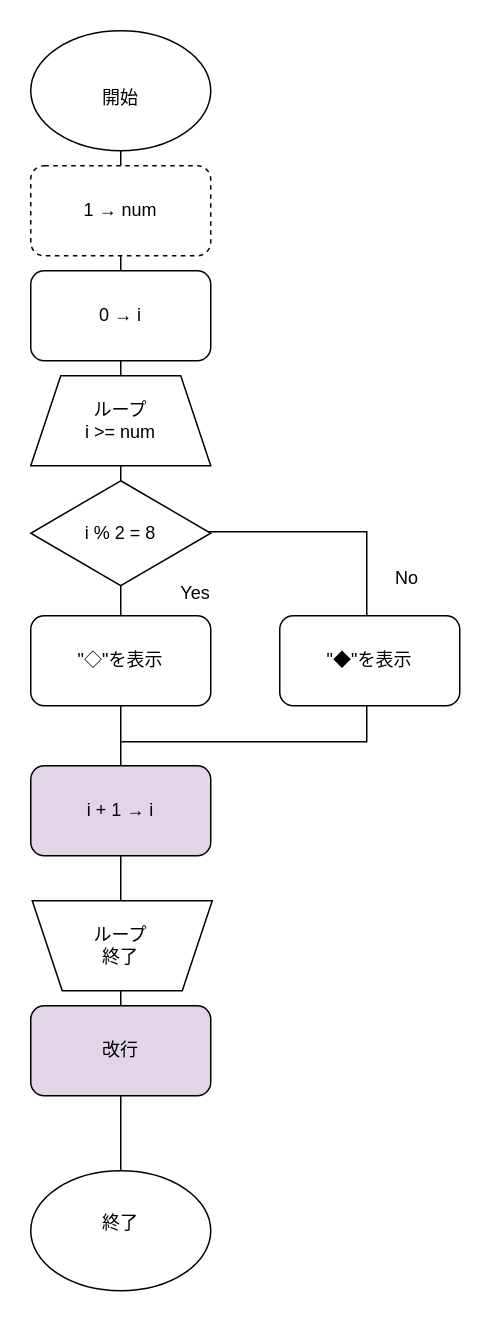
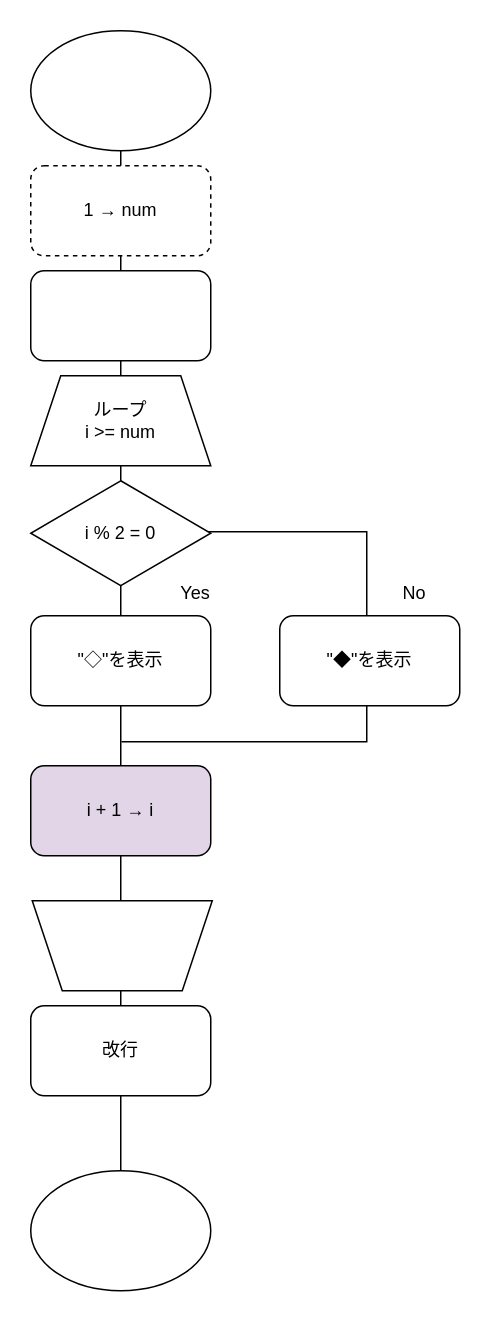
(121, 98) -> none
(121, 316) -> none
(121, 533) -> (121, 533)
(407, 578) -> (415, 593)
(121, 946) -> none
(121, 1051) -> (121, 1051)
(121, 1223) -> none
